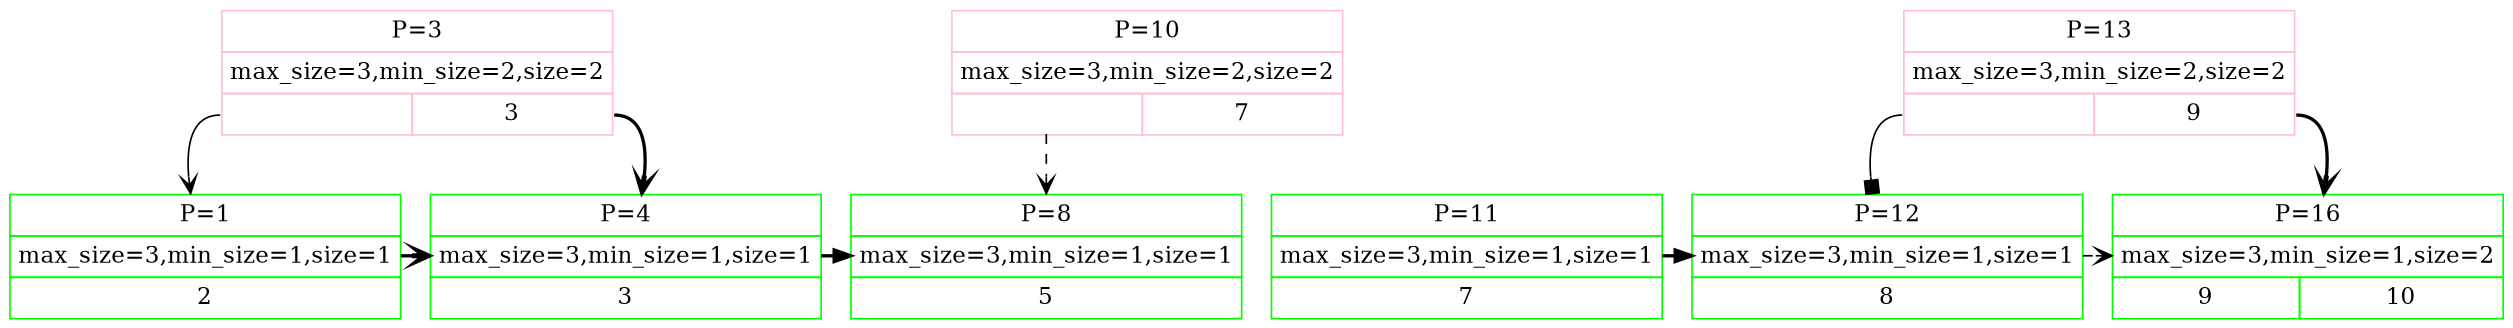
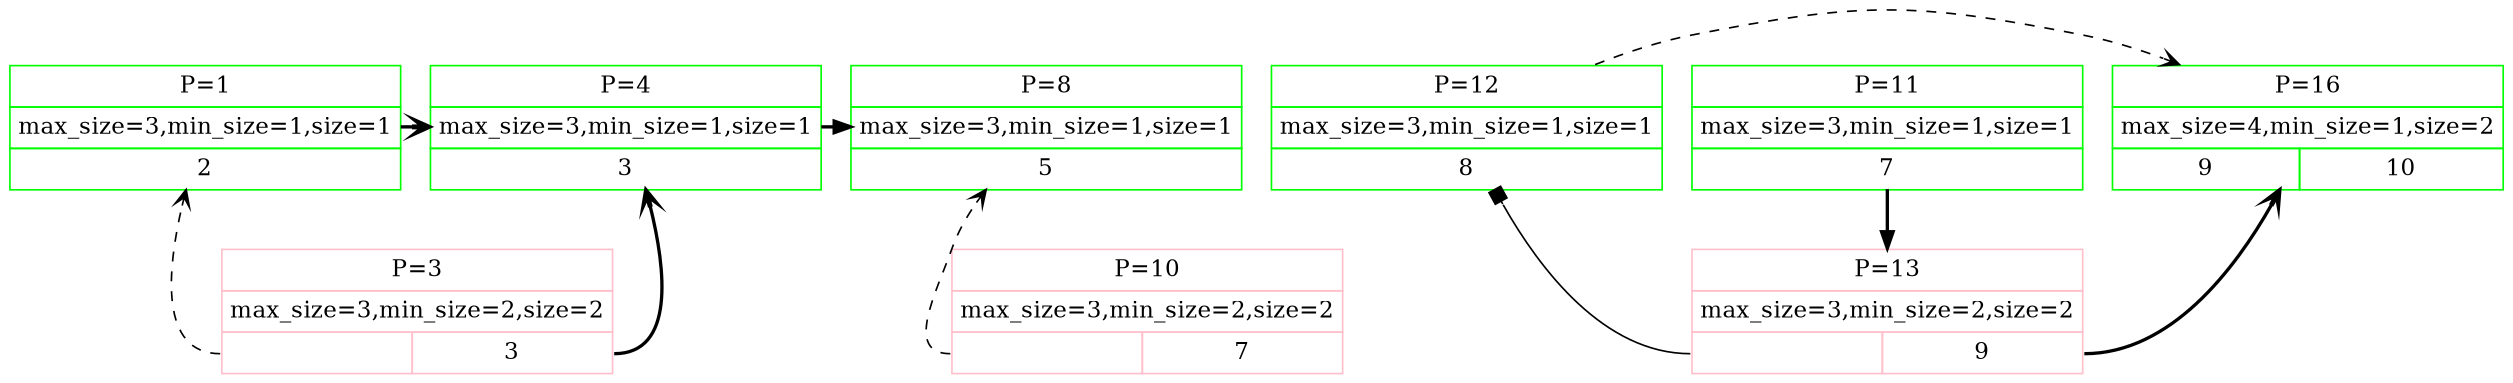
(192, 138) -> (172, 292)
(1669, 256) -> (1887, 210)
(2308, 256) -> (2308, 127)
